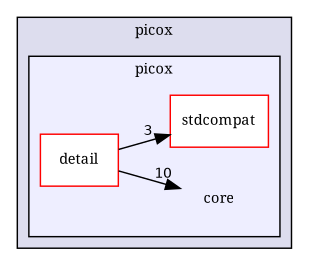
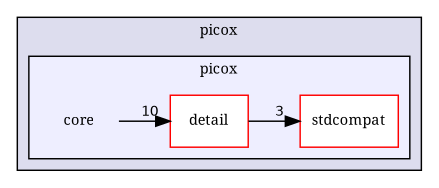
(142, 178) -> (137, 121)
